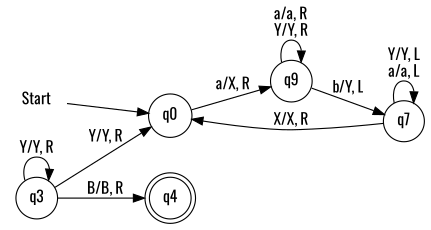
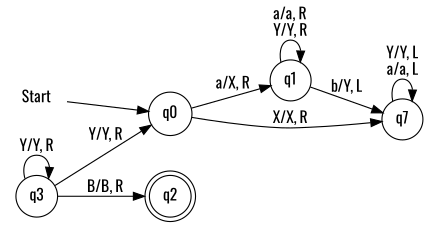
(291, 81) -> (291, 80)
(293, 130) -> (281, 128)
(170, 198) -> (170, 196)
